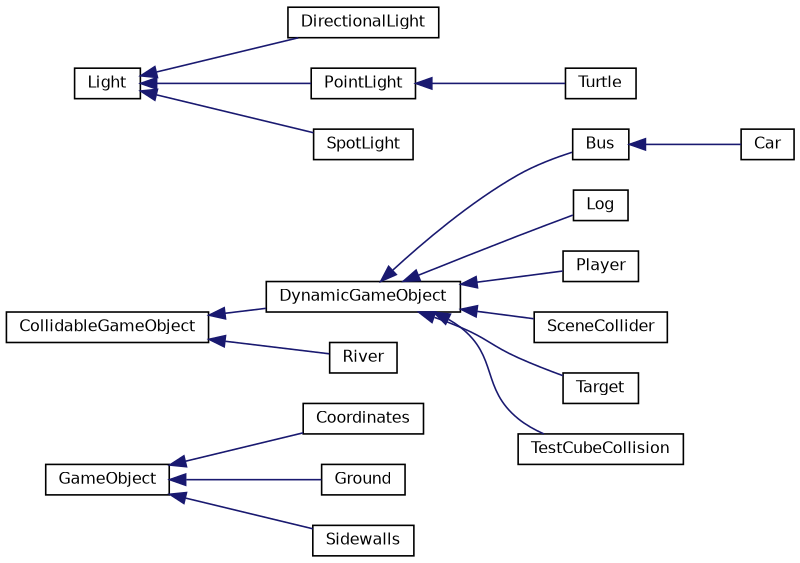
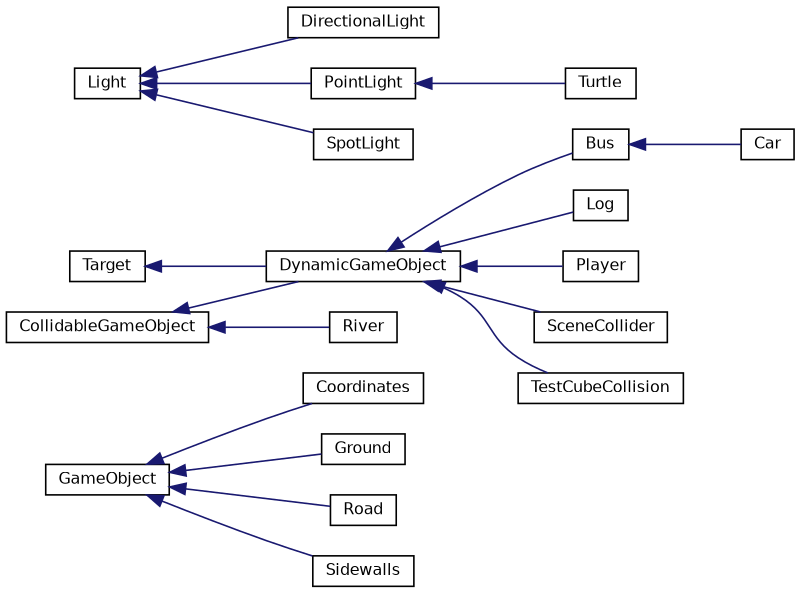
(498, 347) -> (214, 266)
none -> (363, 510)
